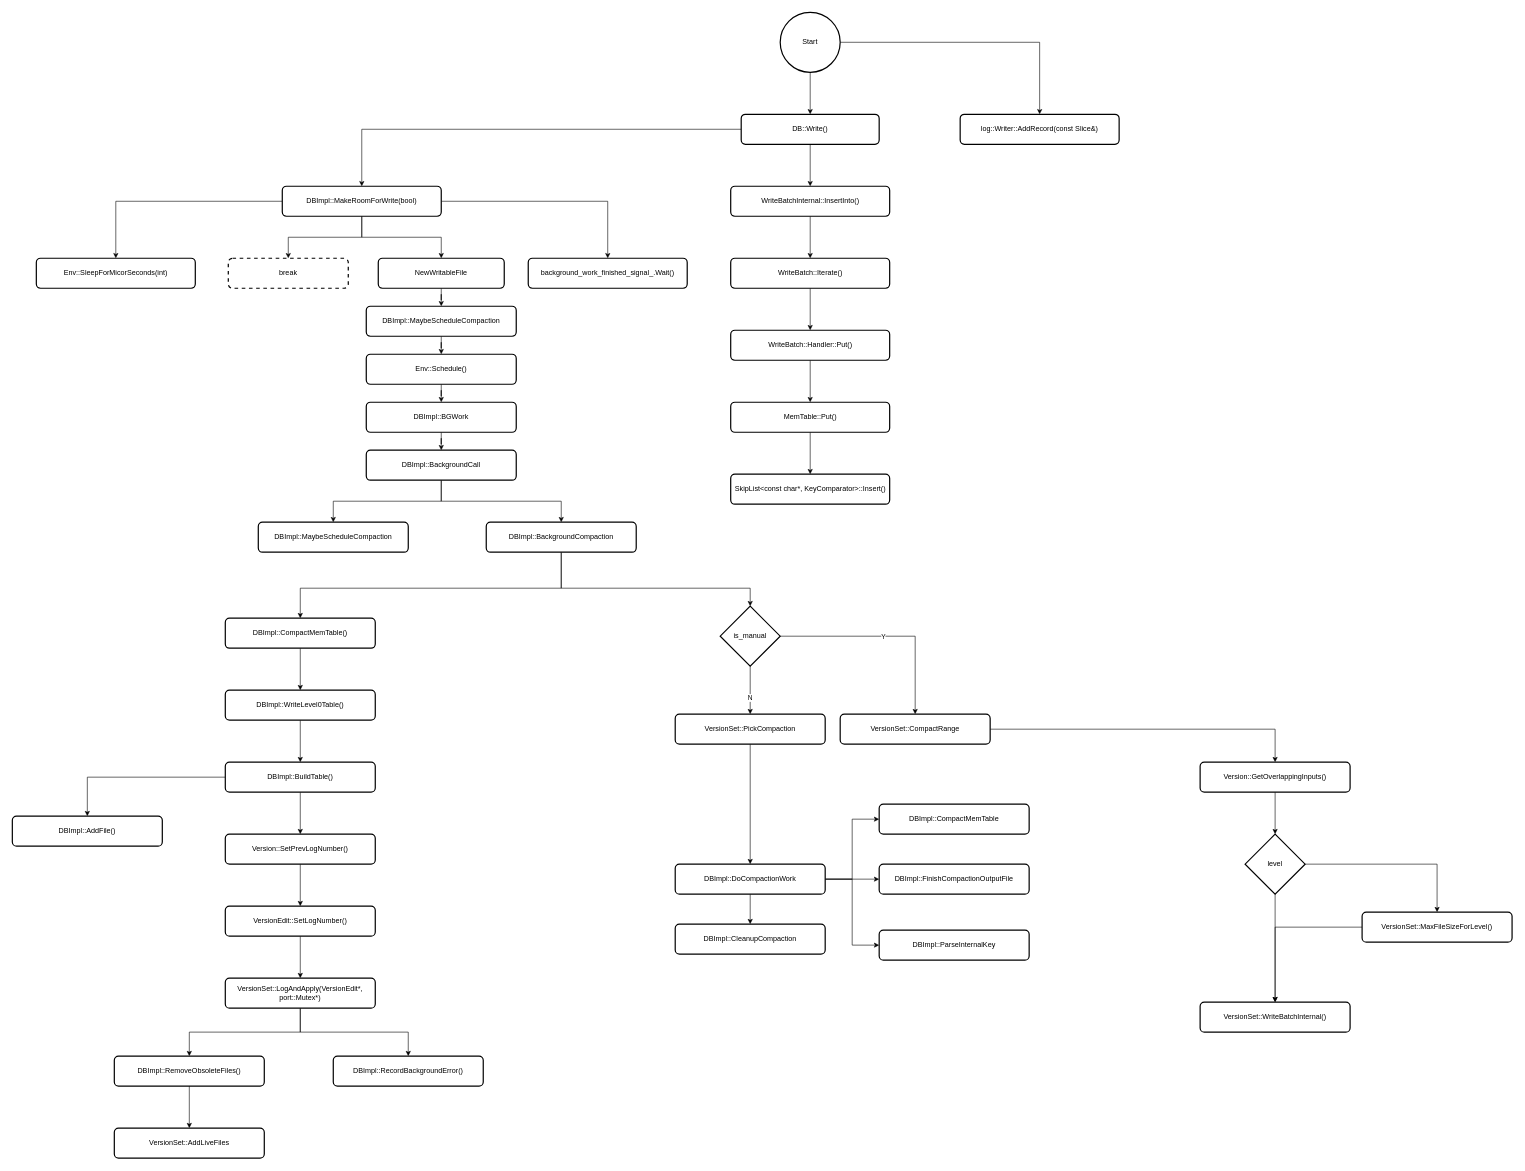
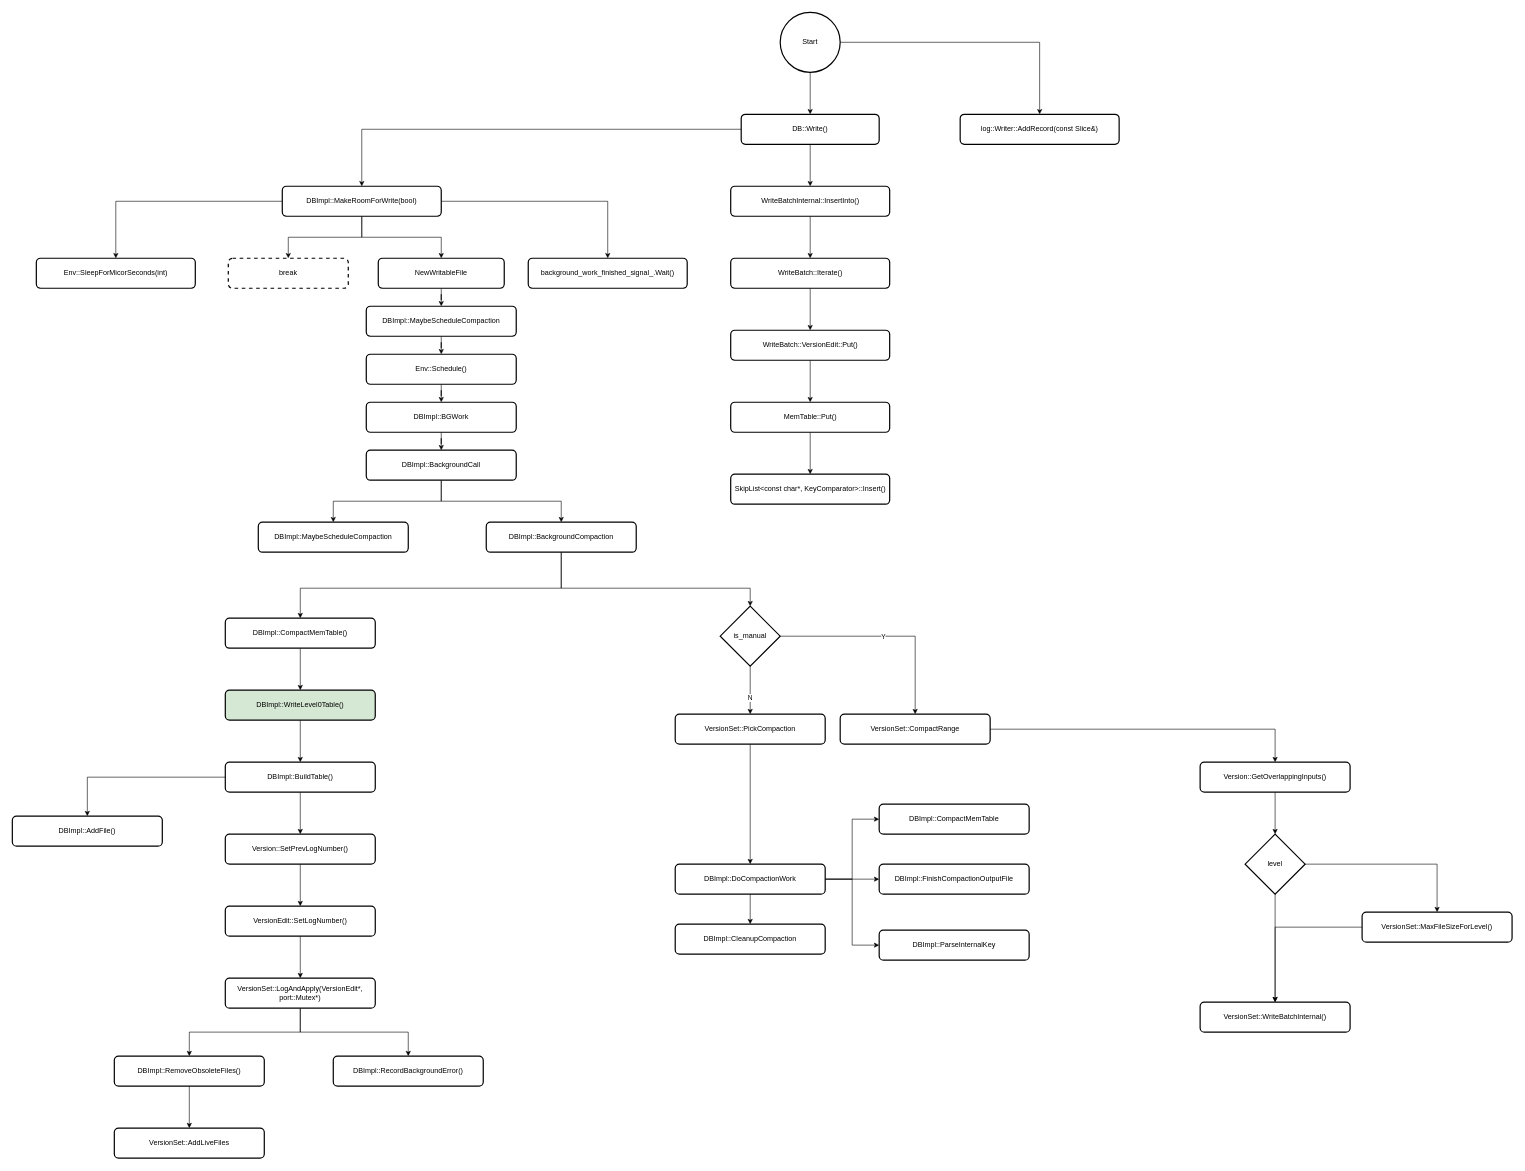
(811, 345) -> (811, 345)
(300, 705) -> (300, 705)
